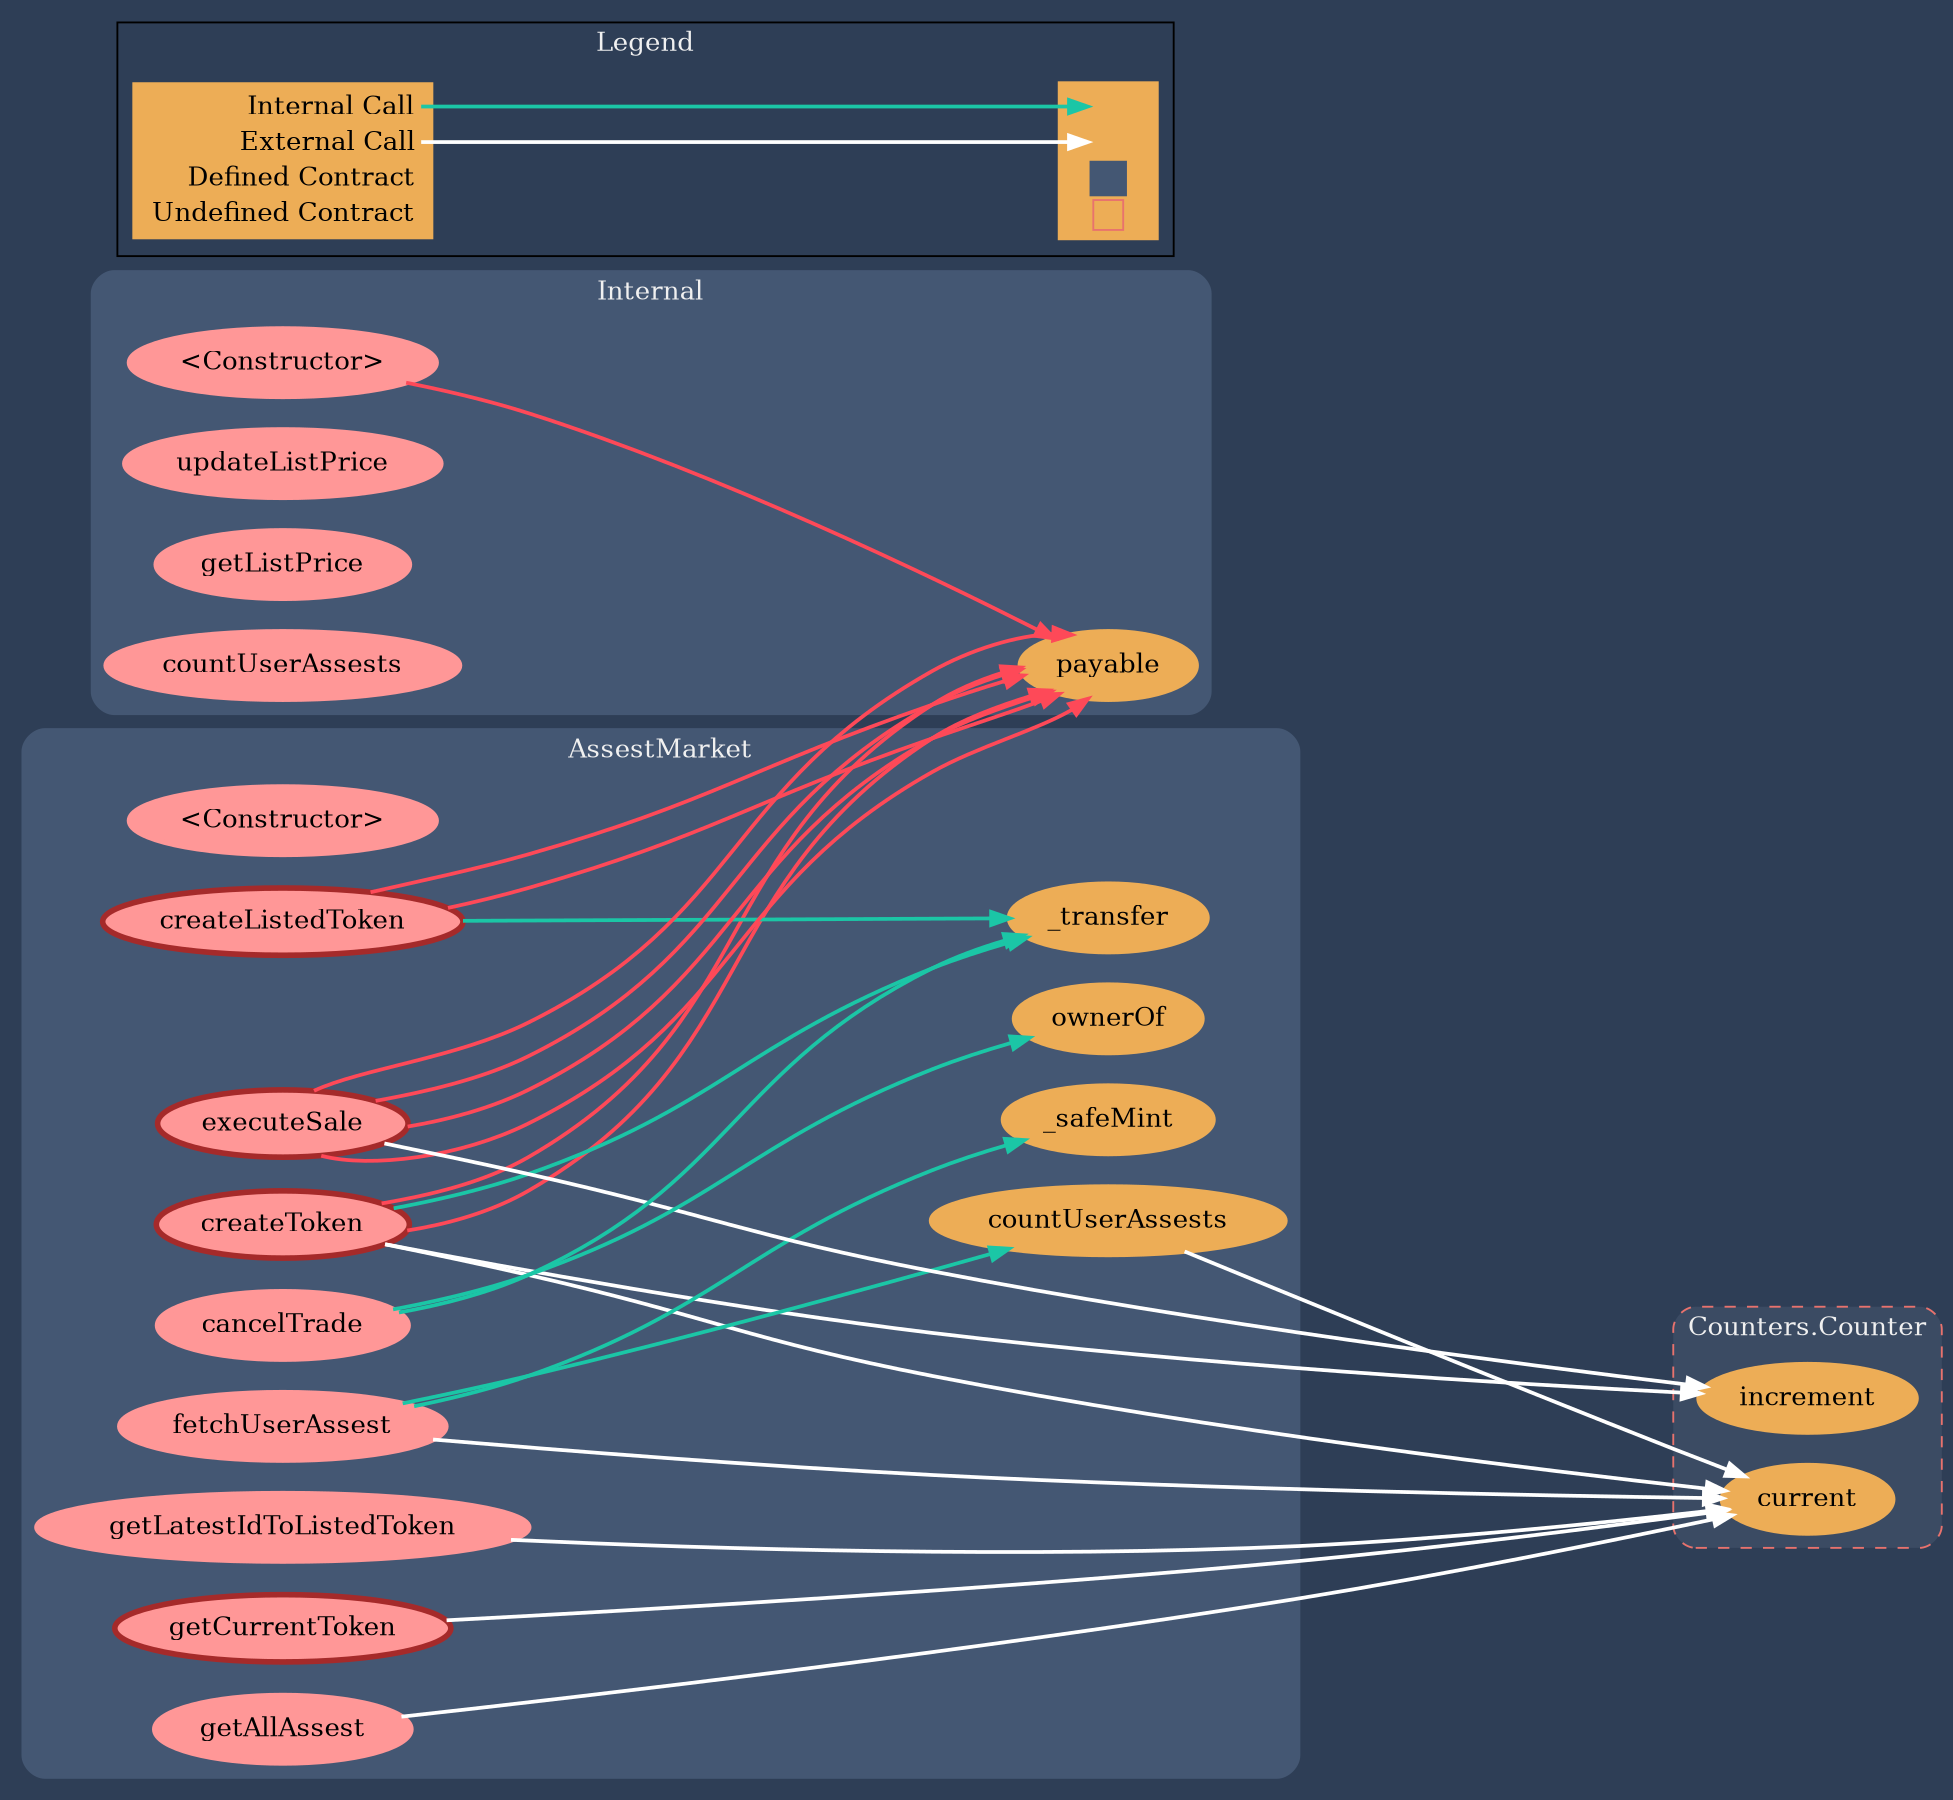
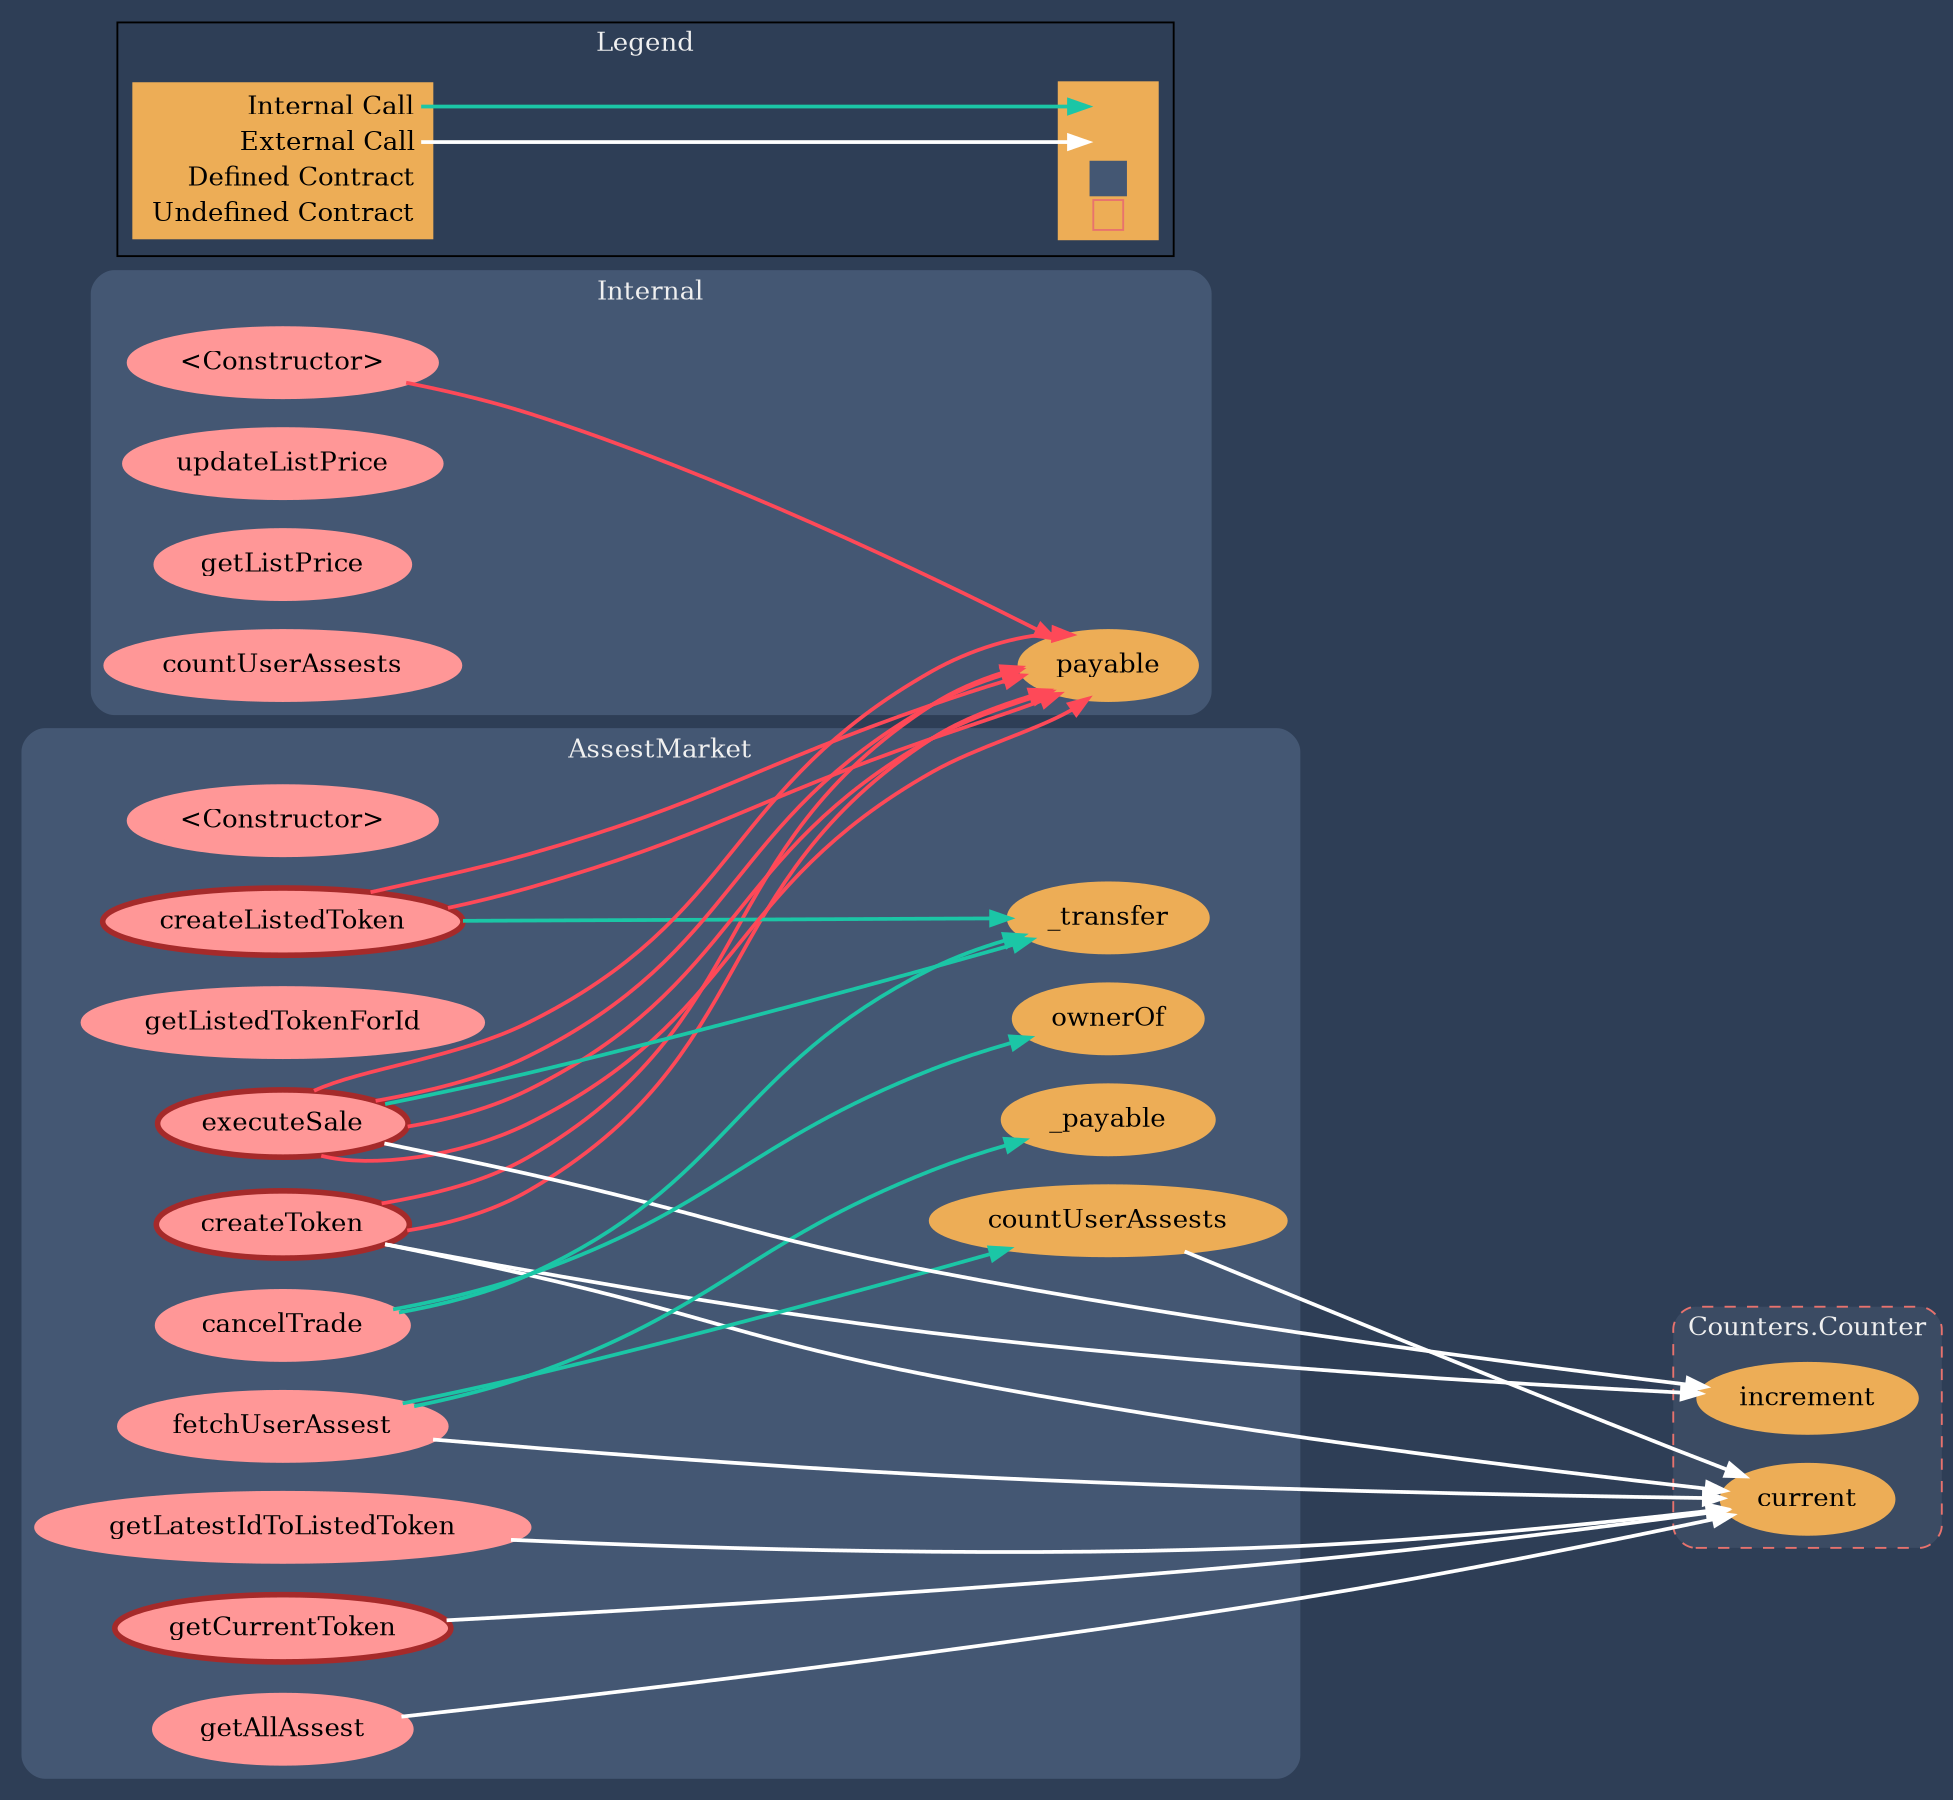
none -> (283, 1023)
(707, 1089) -> (716, 1026)
(1108, 1120) -> (1108, 1120)
